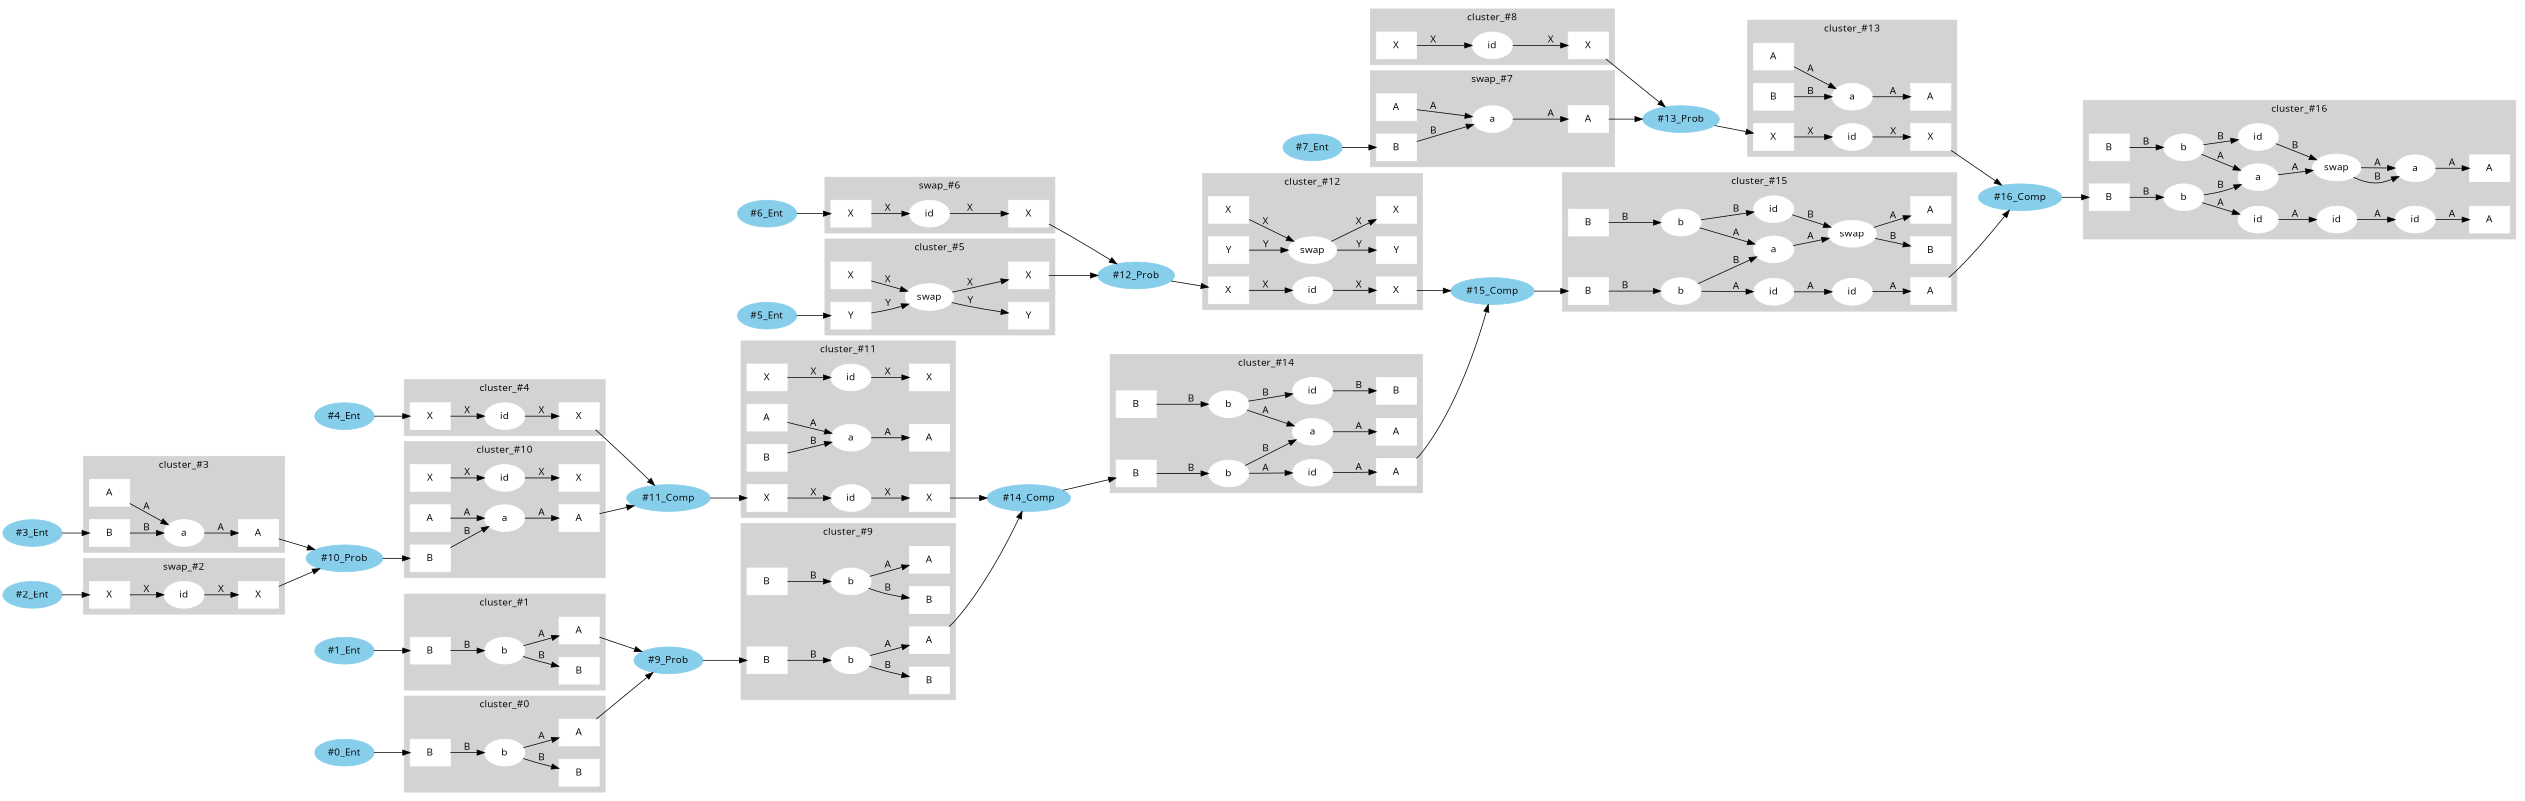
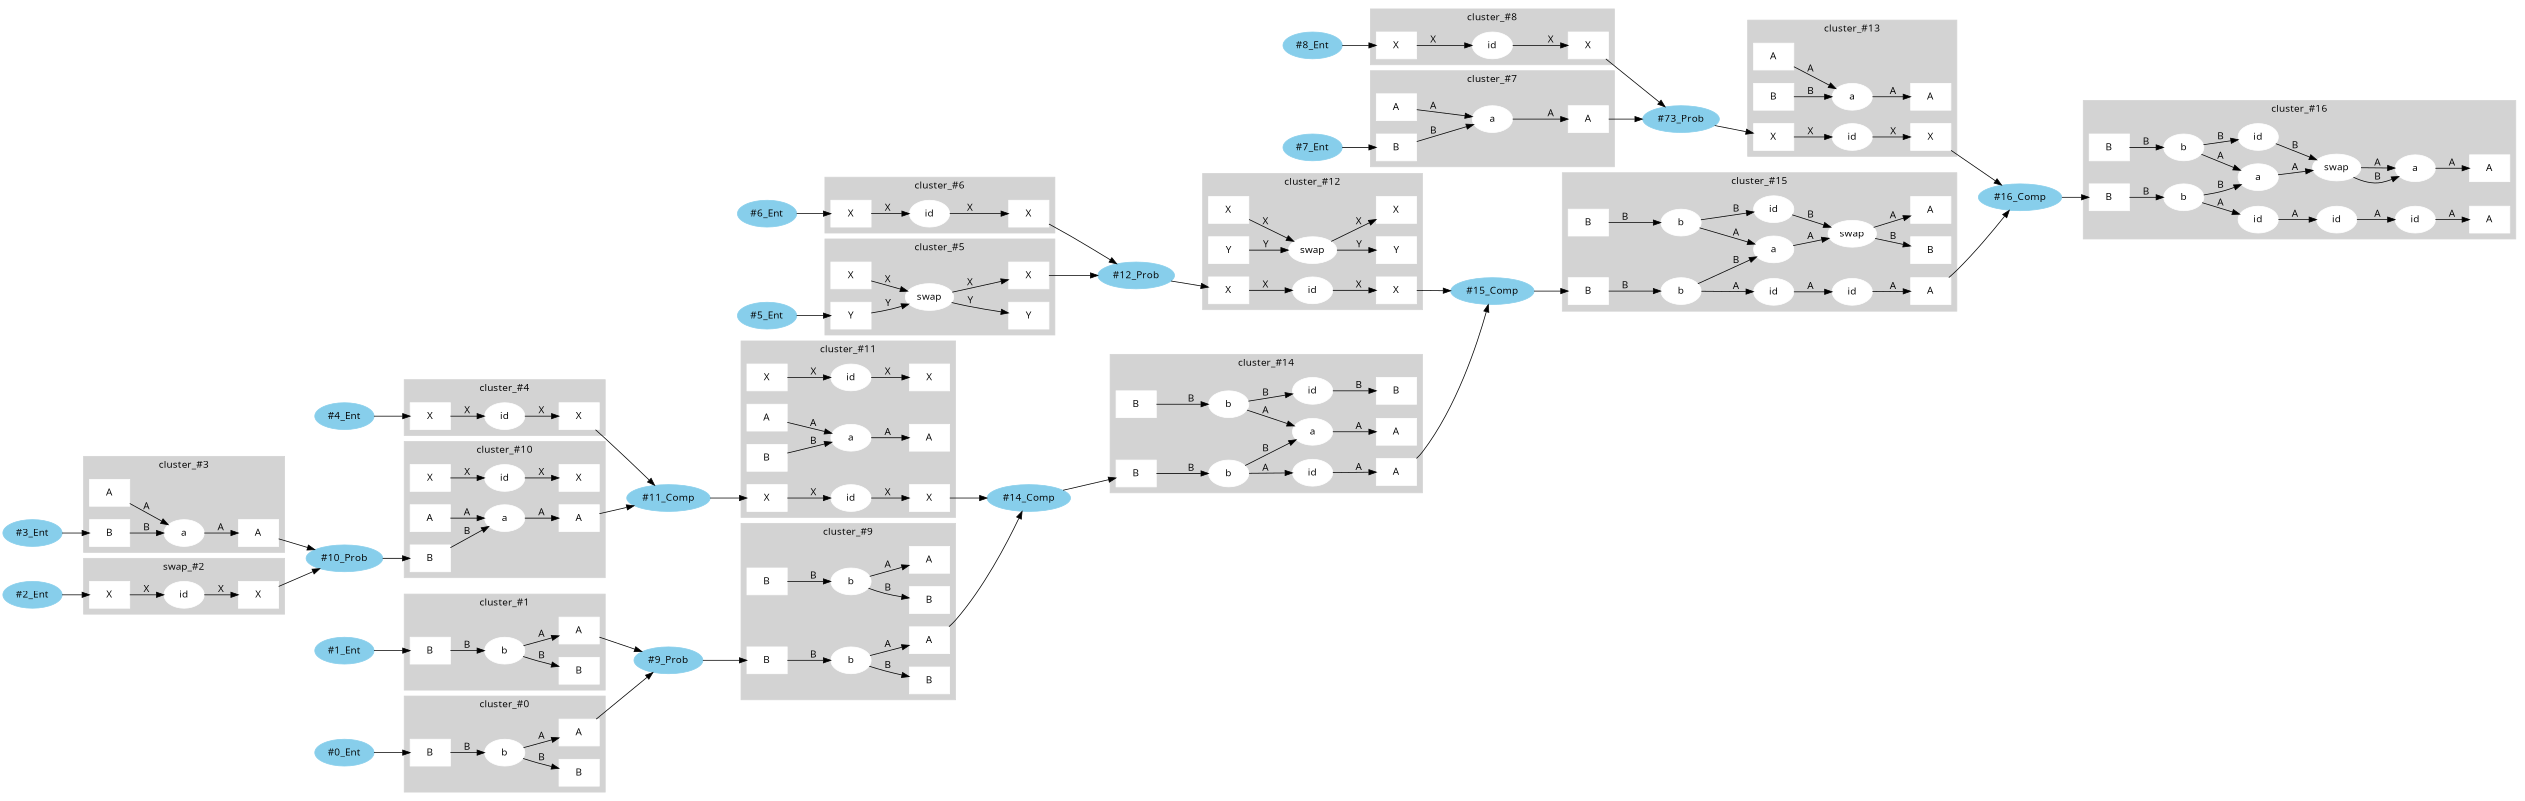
none -> (1313, 45)
(1492, 79) -> (1492, 79)
(1681, 119) -> (1681, 119)
(940, 186) -> (940, 186)
